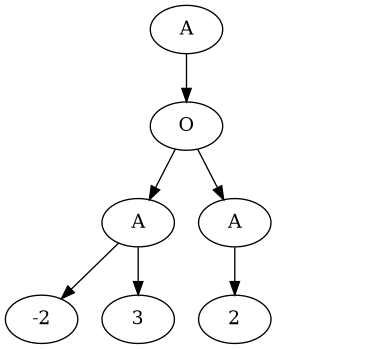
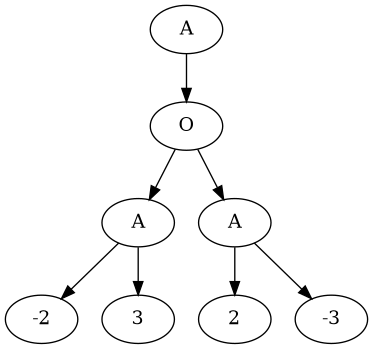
none -> (331, 319)
